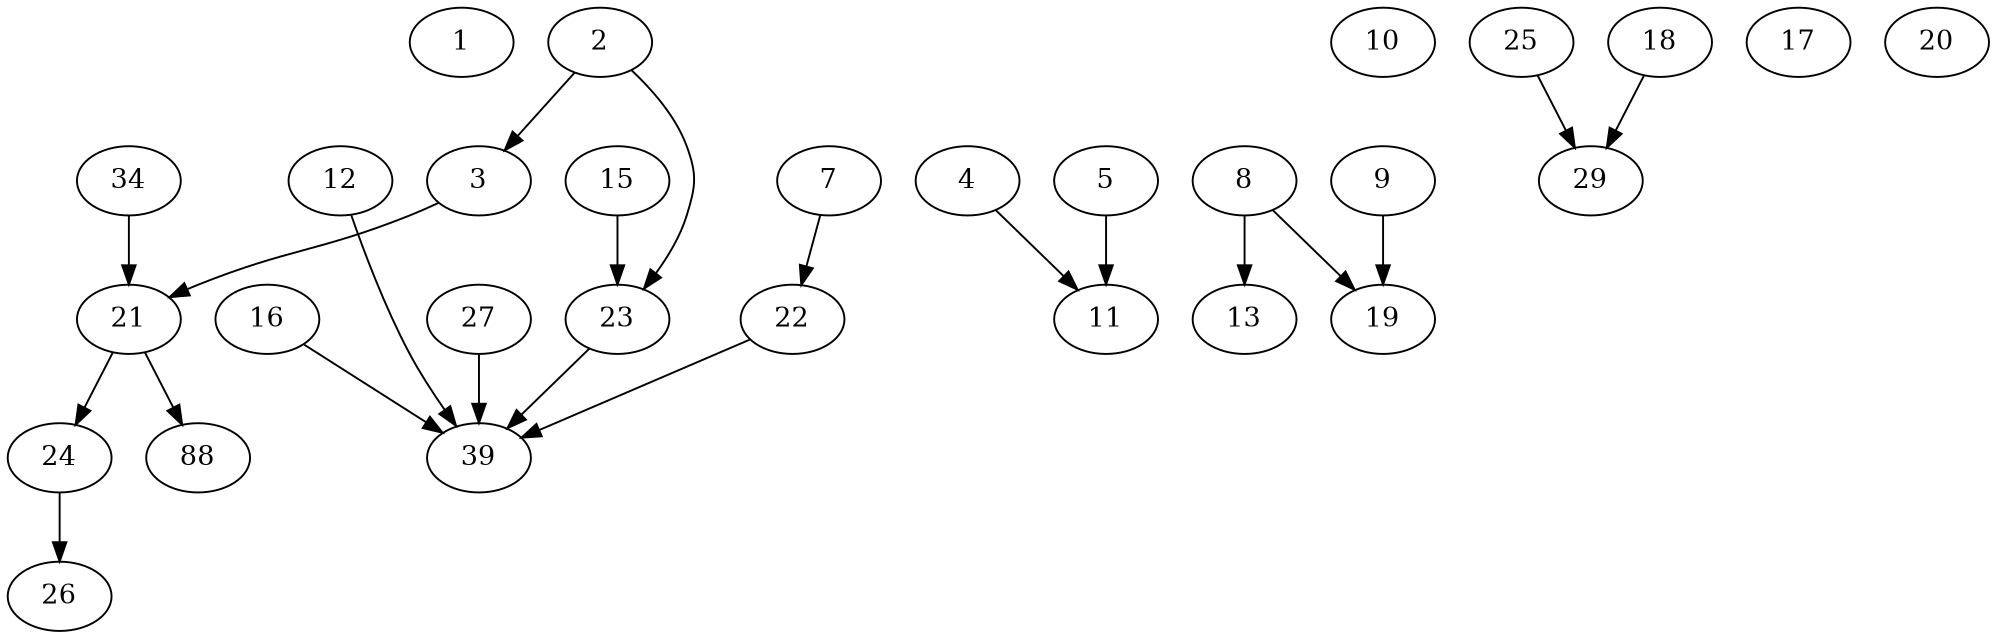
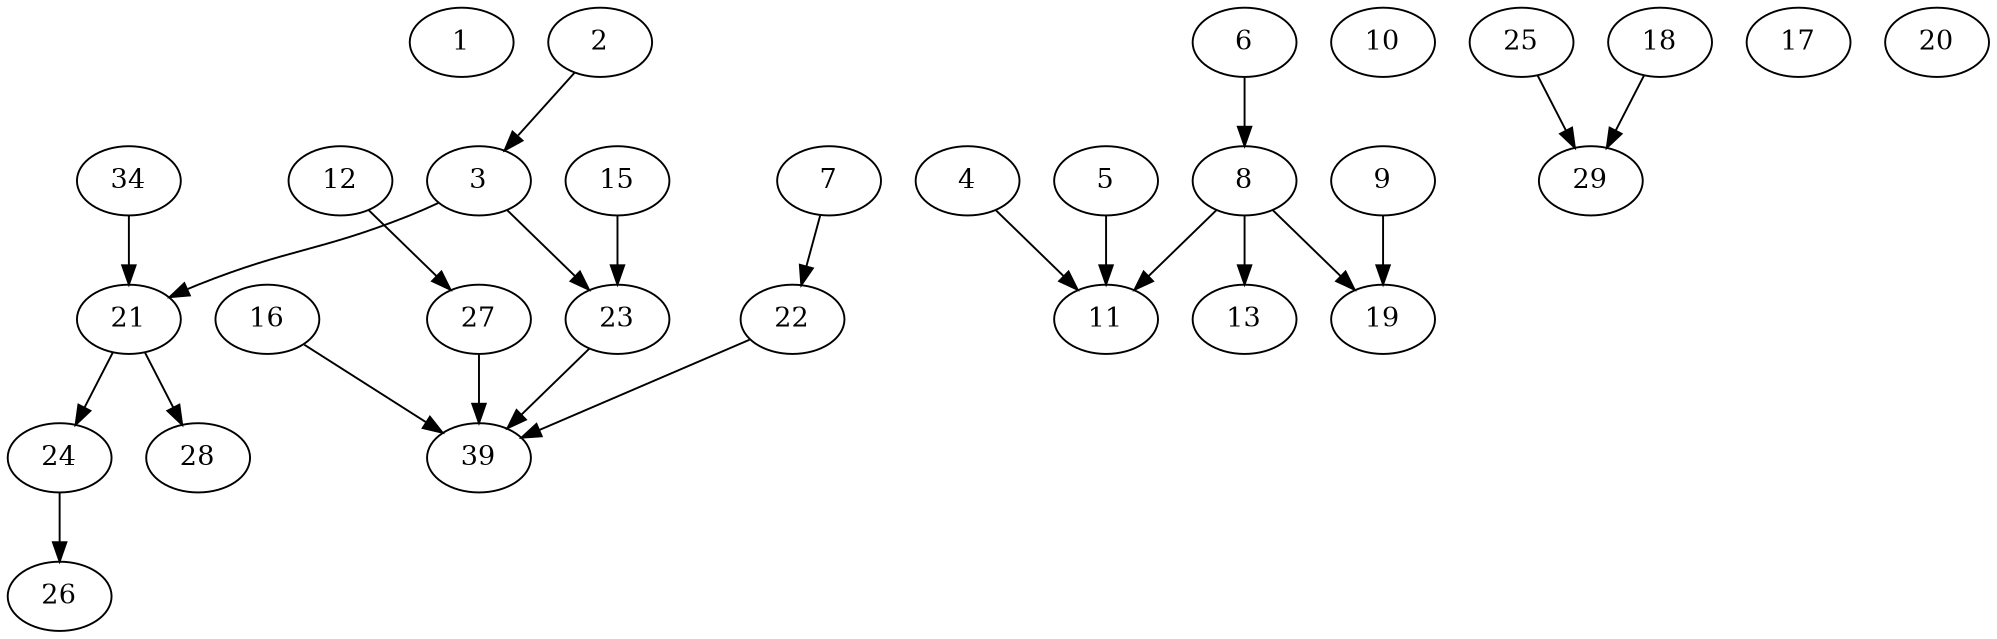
none -> (1245, 42)
(693, 166) -> (541, 243)
none -> (1182, 243)
(391, 316) -> (403, 243)
(198, 458) -> (198, 458)
